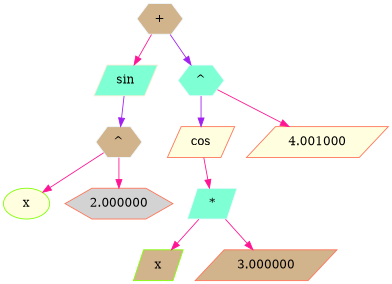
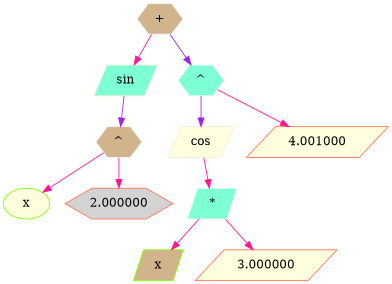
(201, 142) -> (201, 142)
(266, 265) -> (266, 265)
